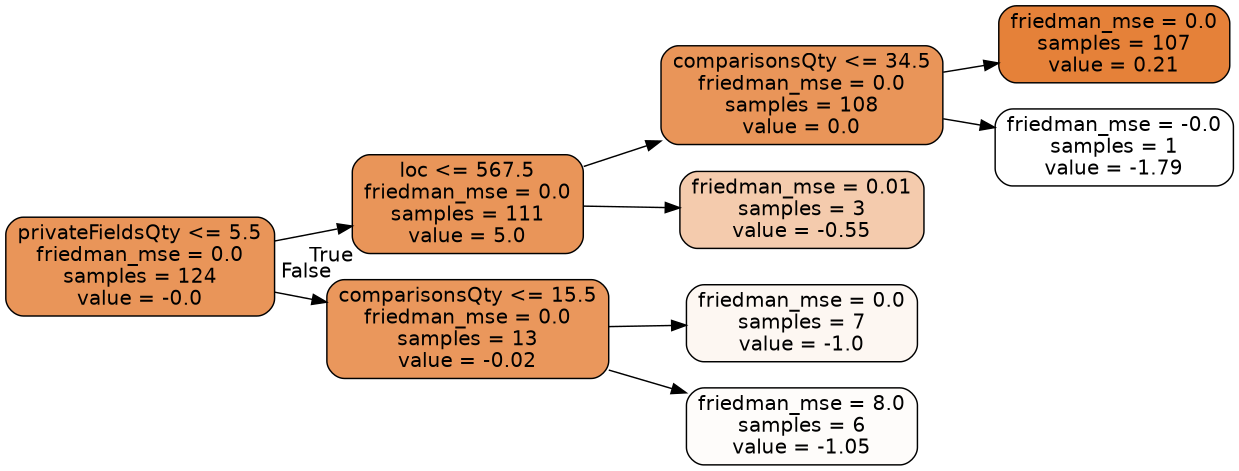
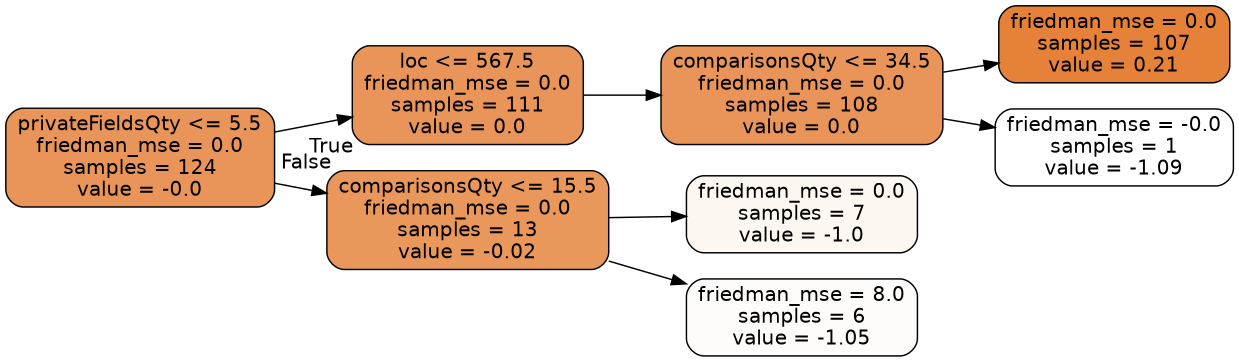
(1114, 147) -> (1114, 147)
(468, 204) -> (468, 95)
(802, 210) -> none
